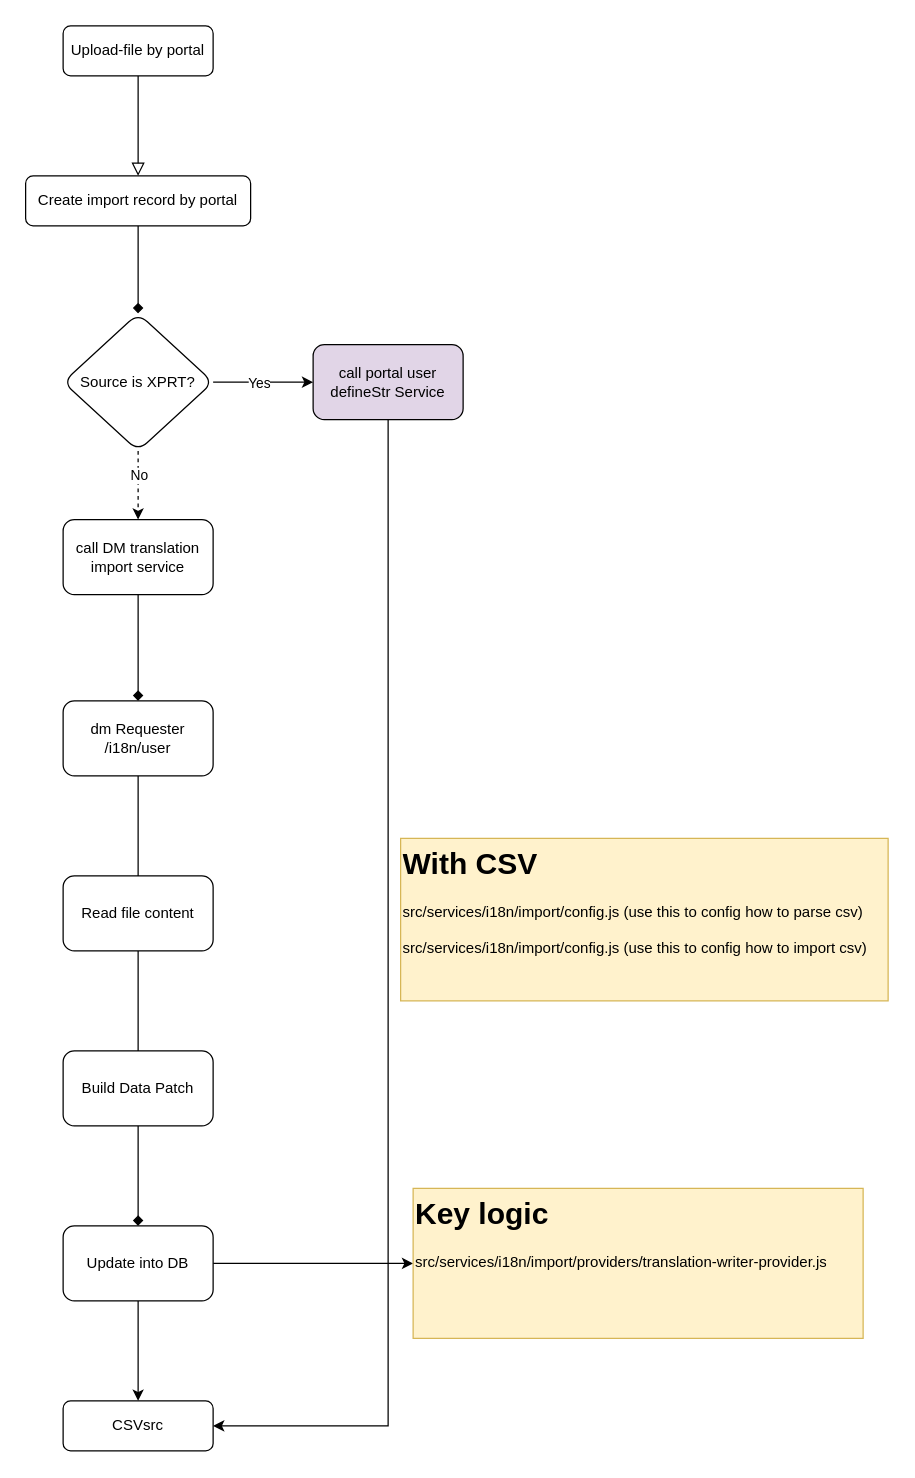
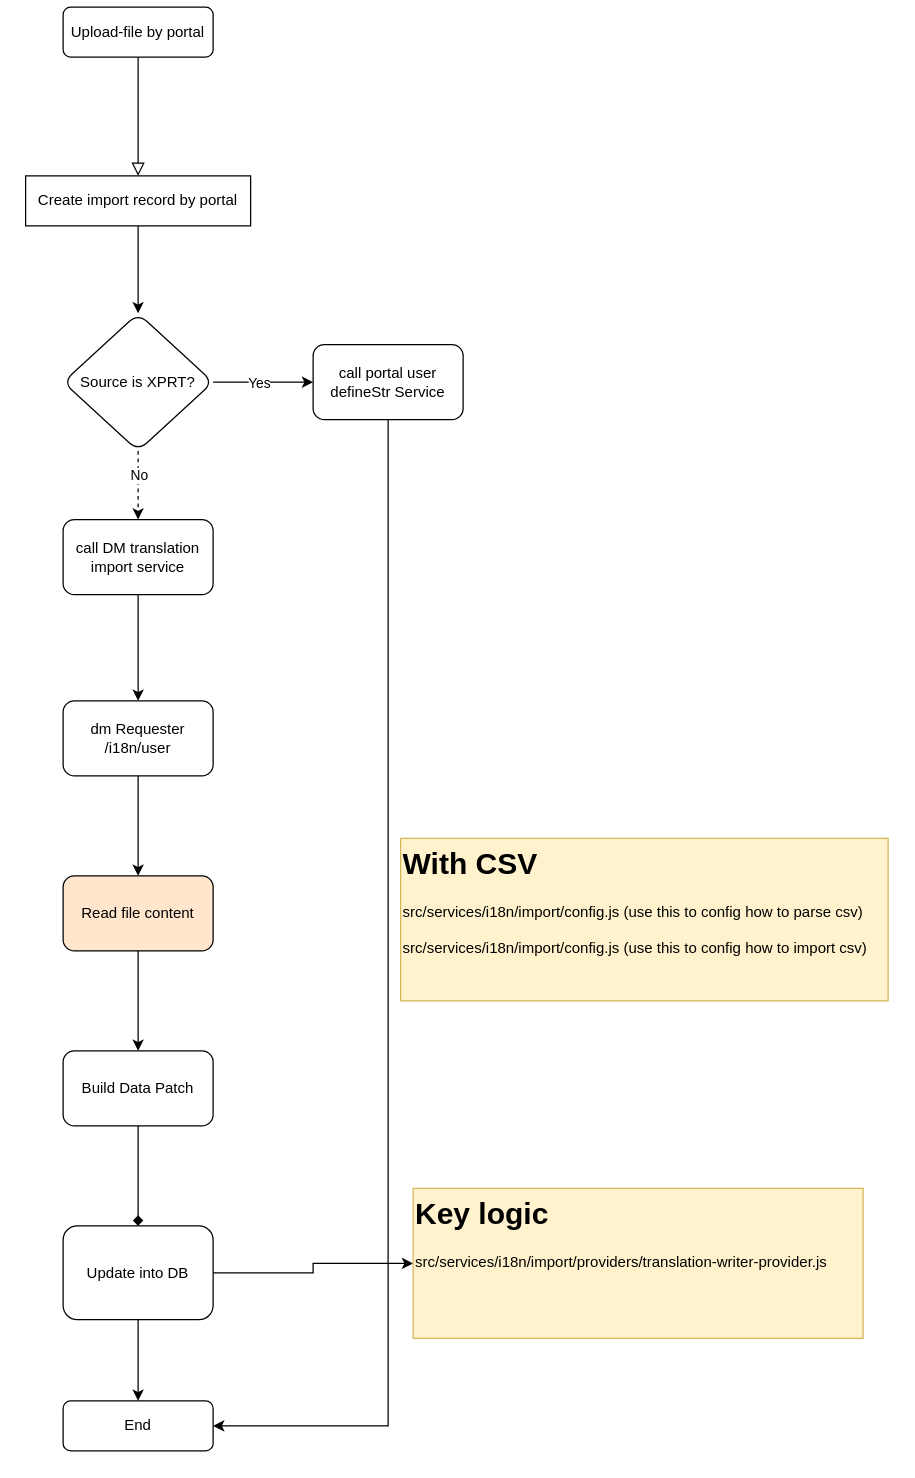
(138, 51) -> (138, 32)
(138, 201) -> (138, 201)
(138, 302) -> (138, 303)
(388, 382) -> (388, 382)
(138, 690) -> (138, 691)
(138, 869) -> (138, 866)
(138, 913) -> (138, 913)
(138, 1044) -> (138, 1041)
(138, 1263) -> (138, 1273)
(138, 1426) -> (138, 1426)
